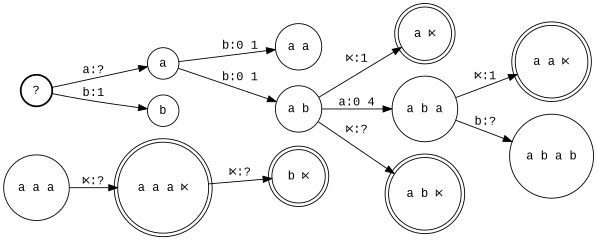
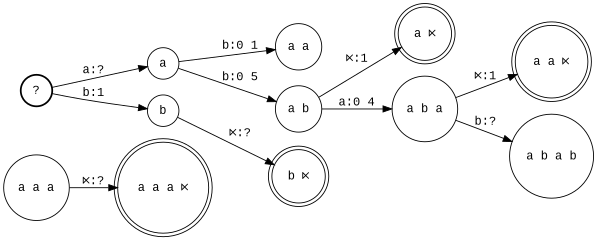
(240, 77) -> (240, 77)
(236, 182) -> (222, 139)
(425, 194) -> none
